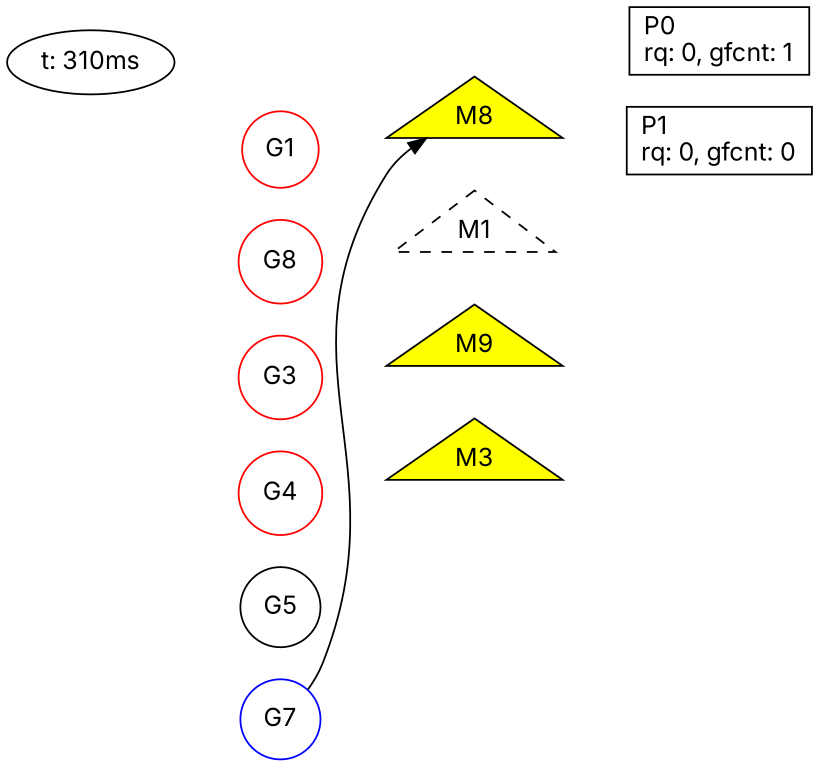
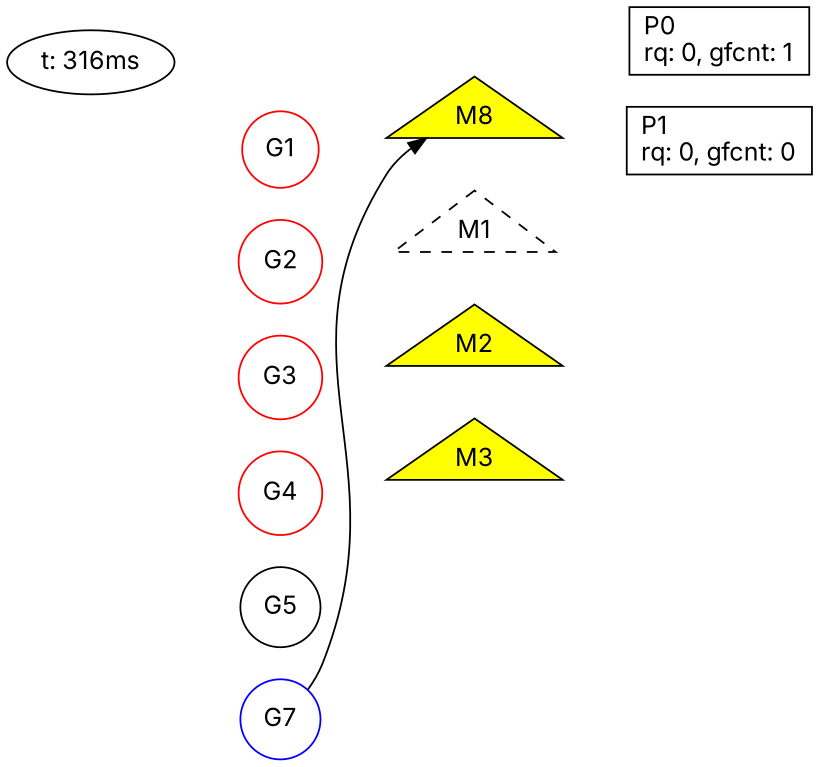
(91, 62) -> (91, 62)
(280, 262) -> (280, 262)
(475, 345) -> (475, 345)
